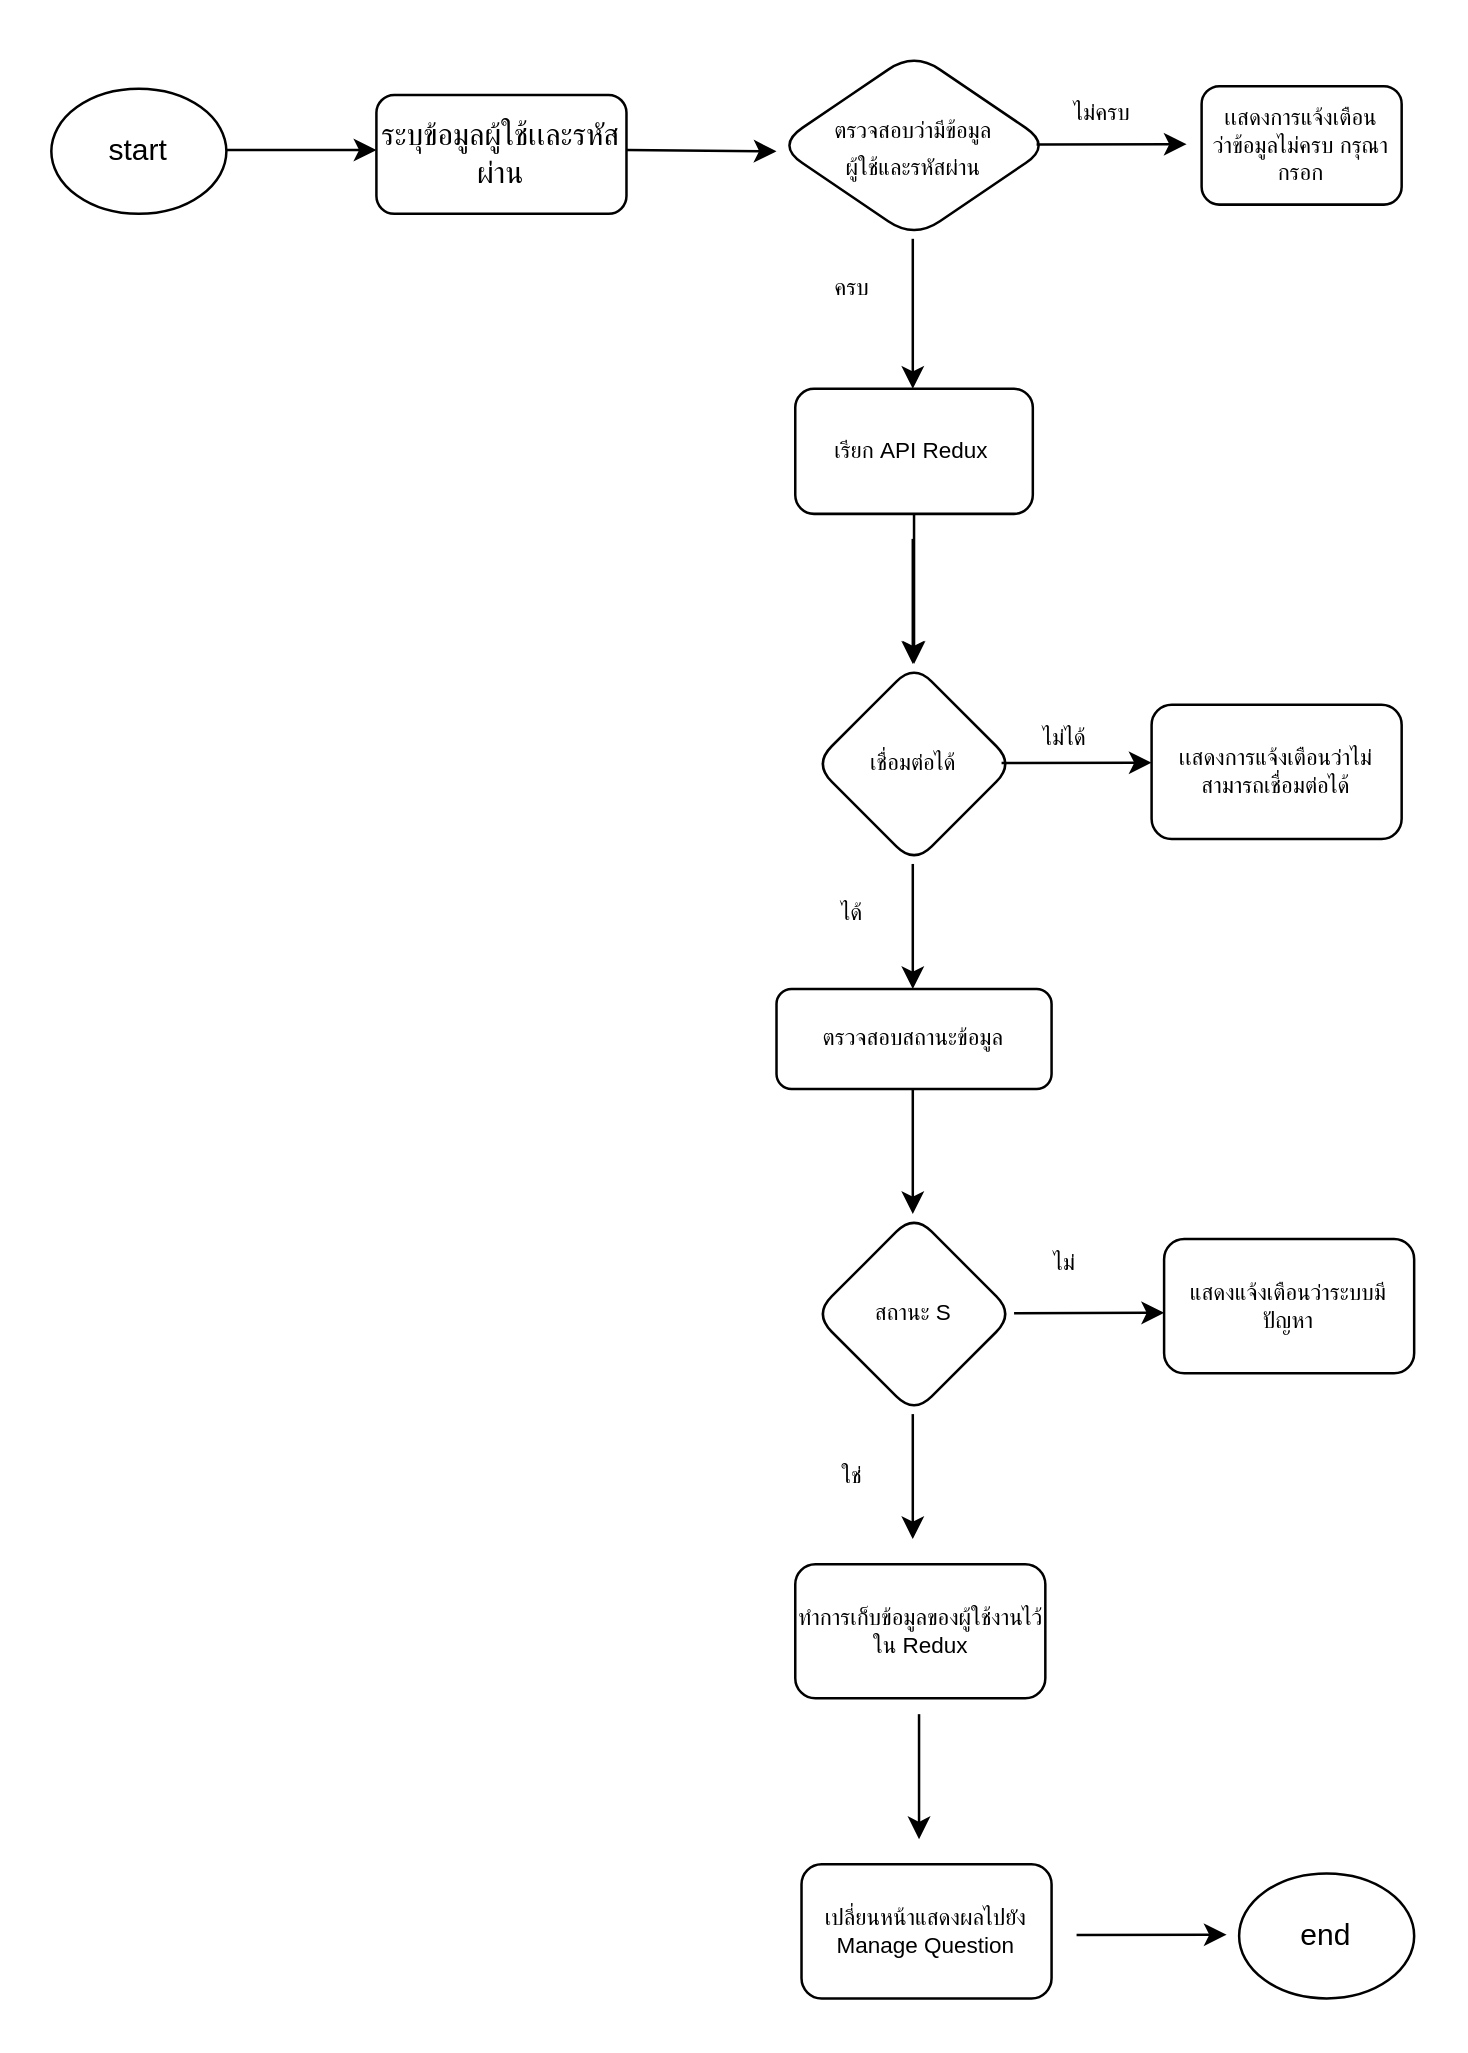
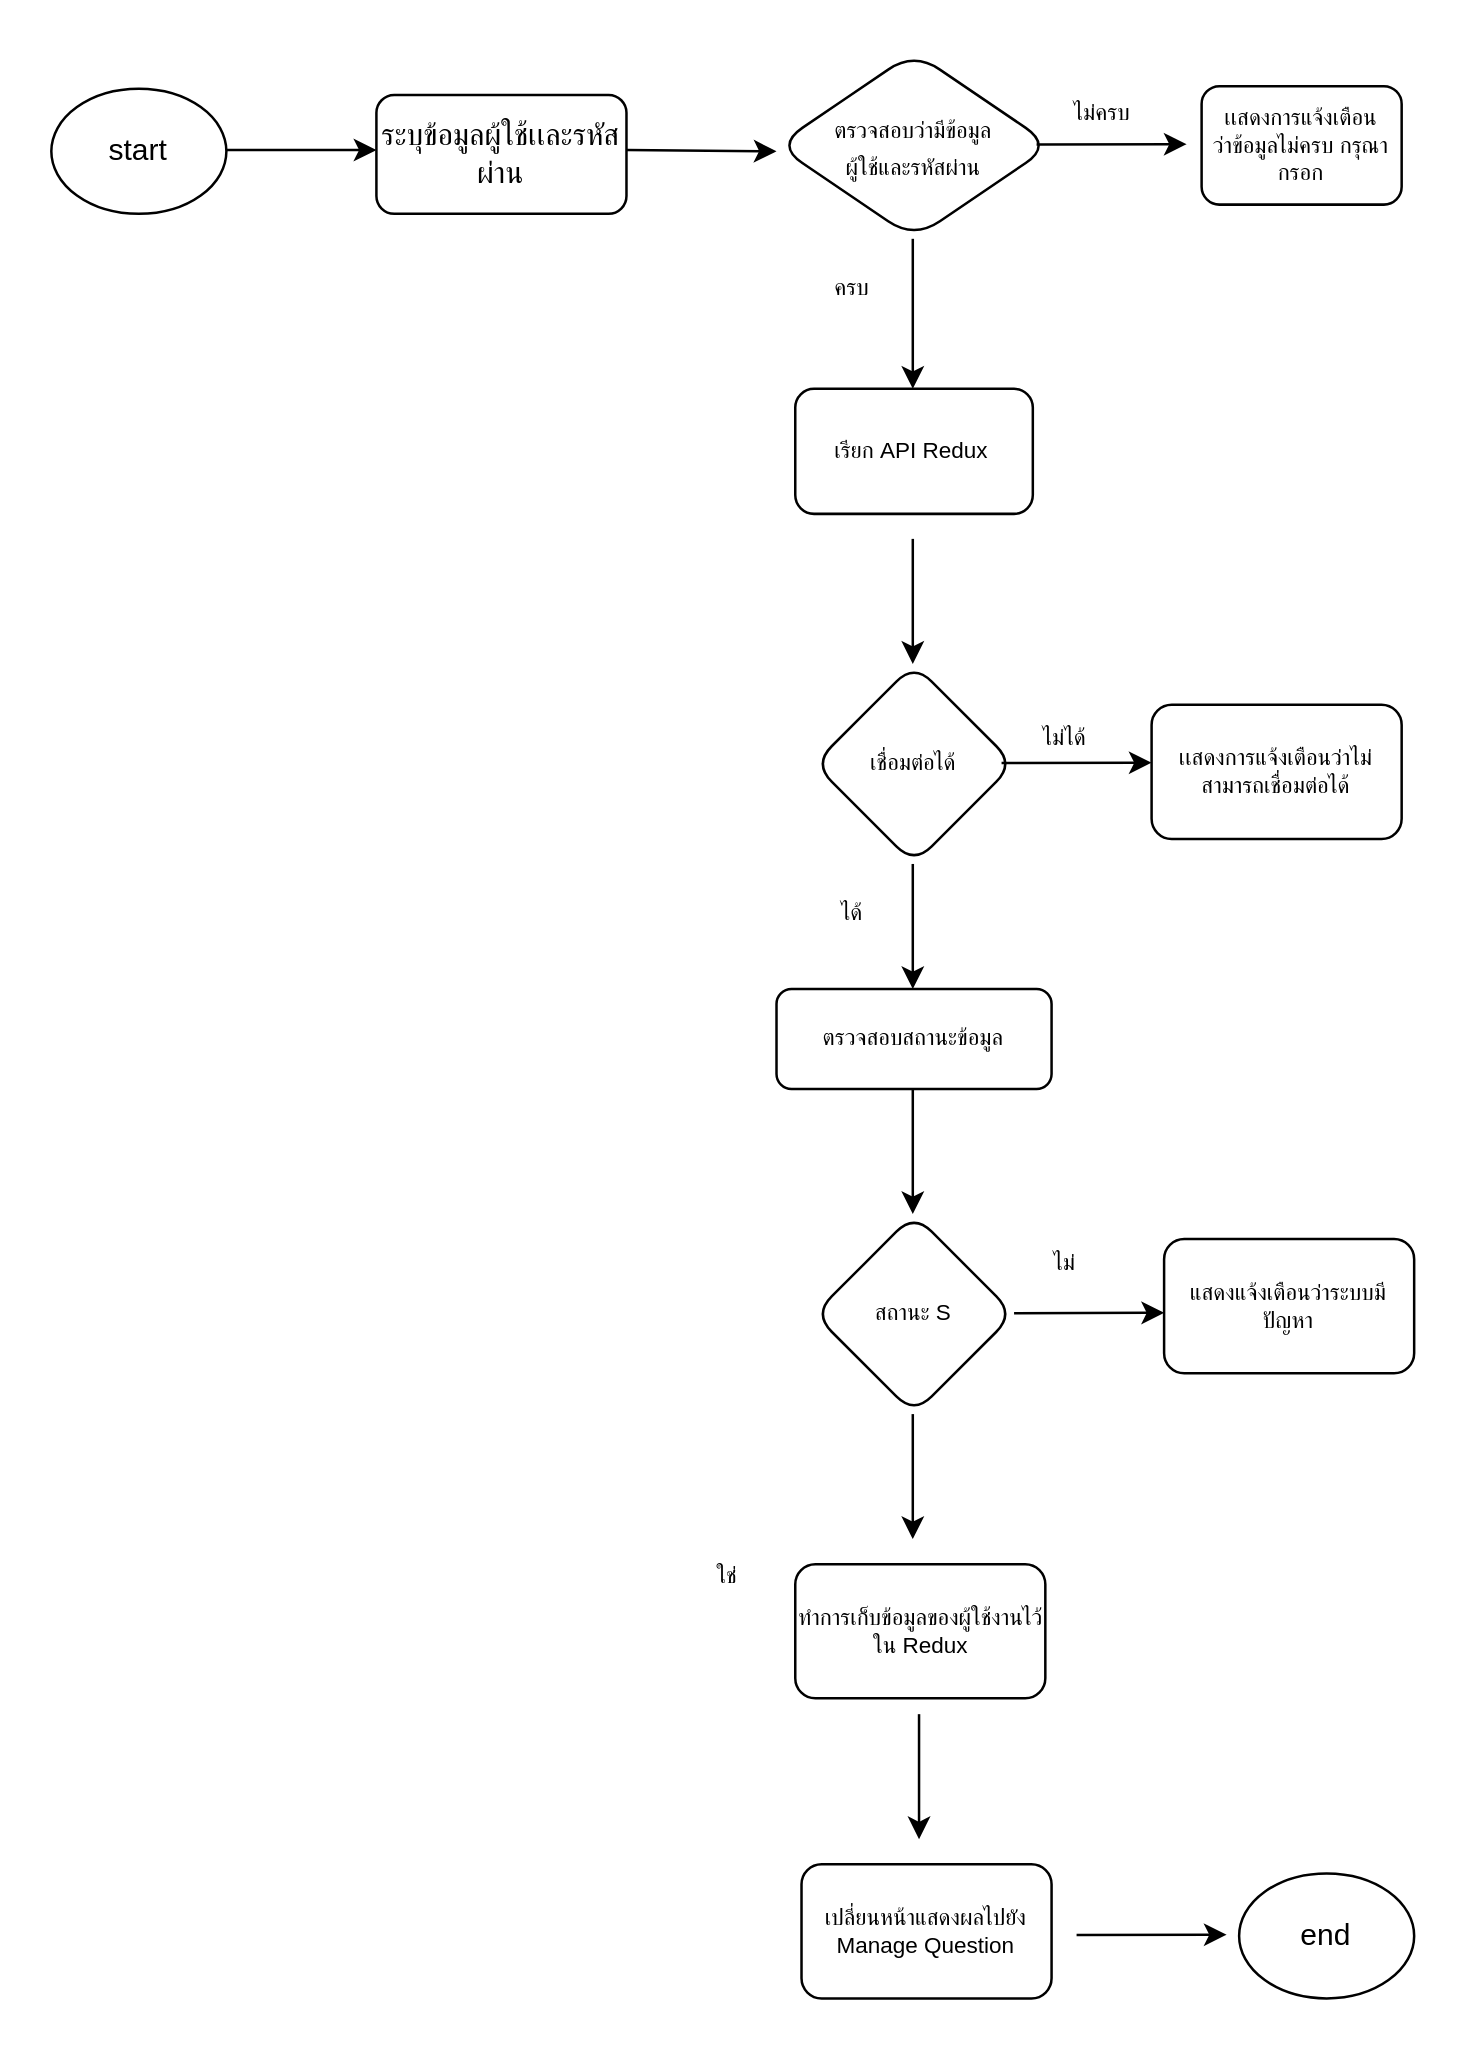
(914, 525) -> none
(851, 1476) -> (726, 1576)
